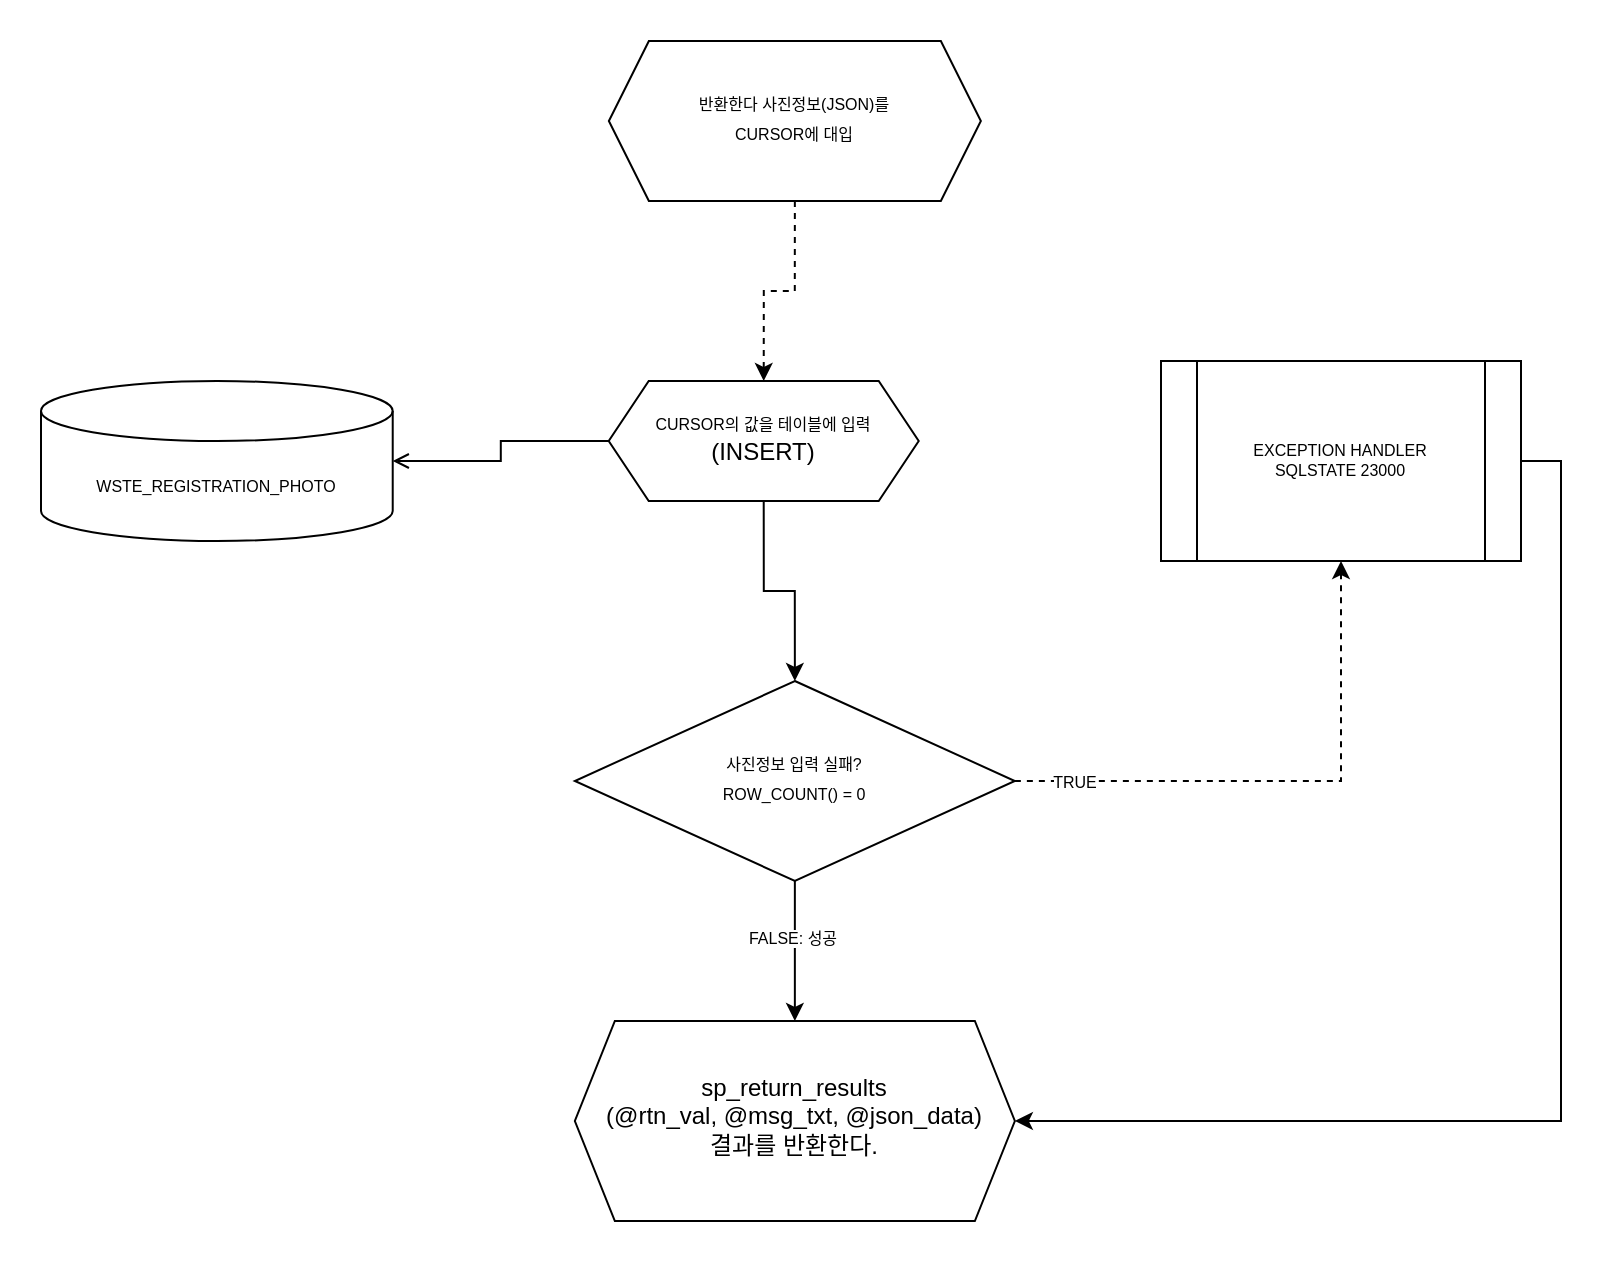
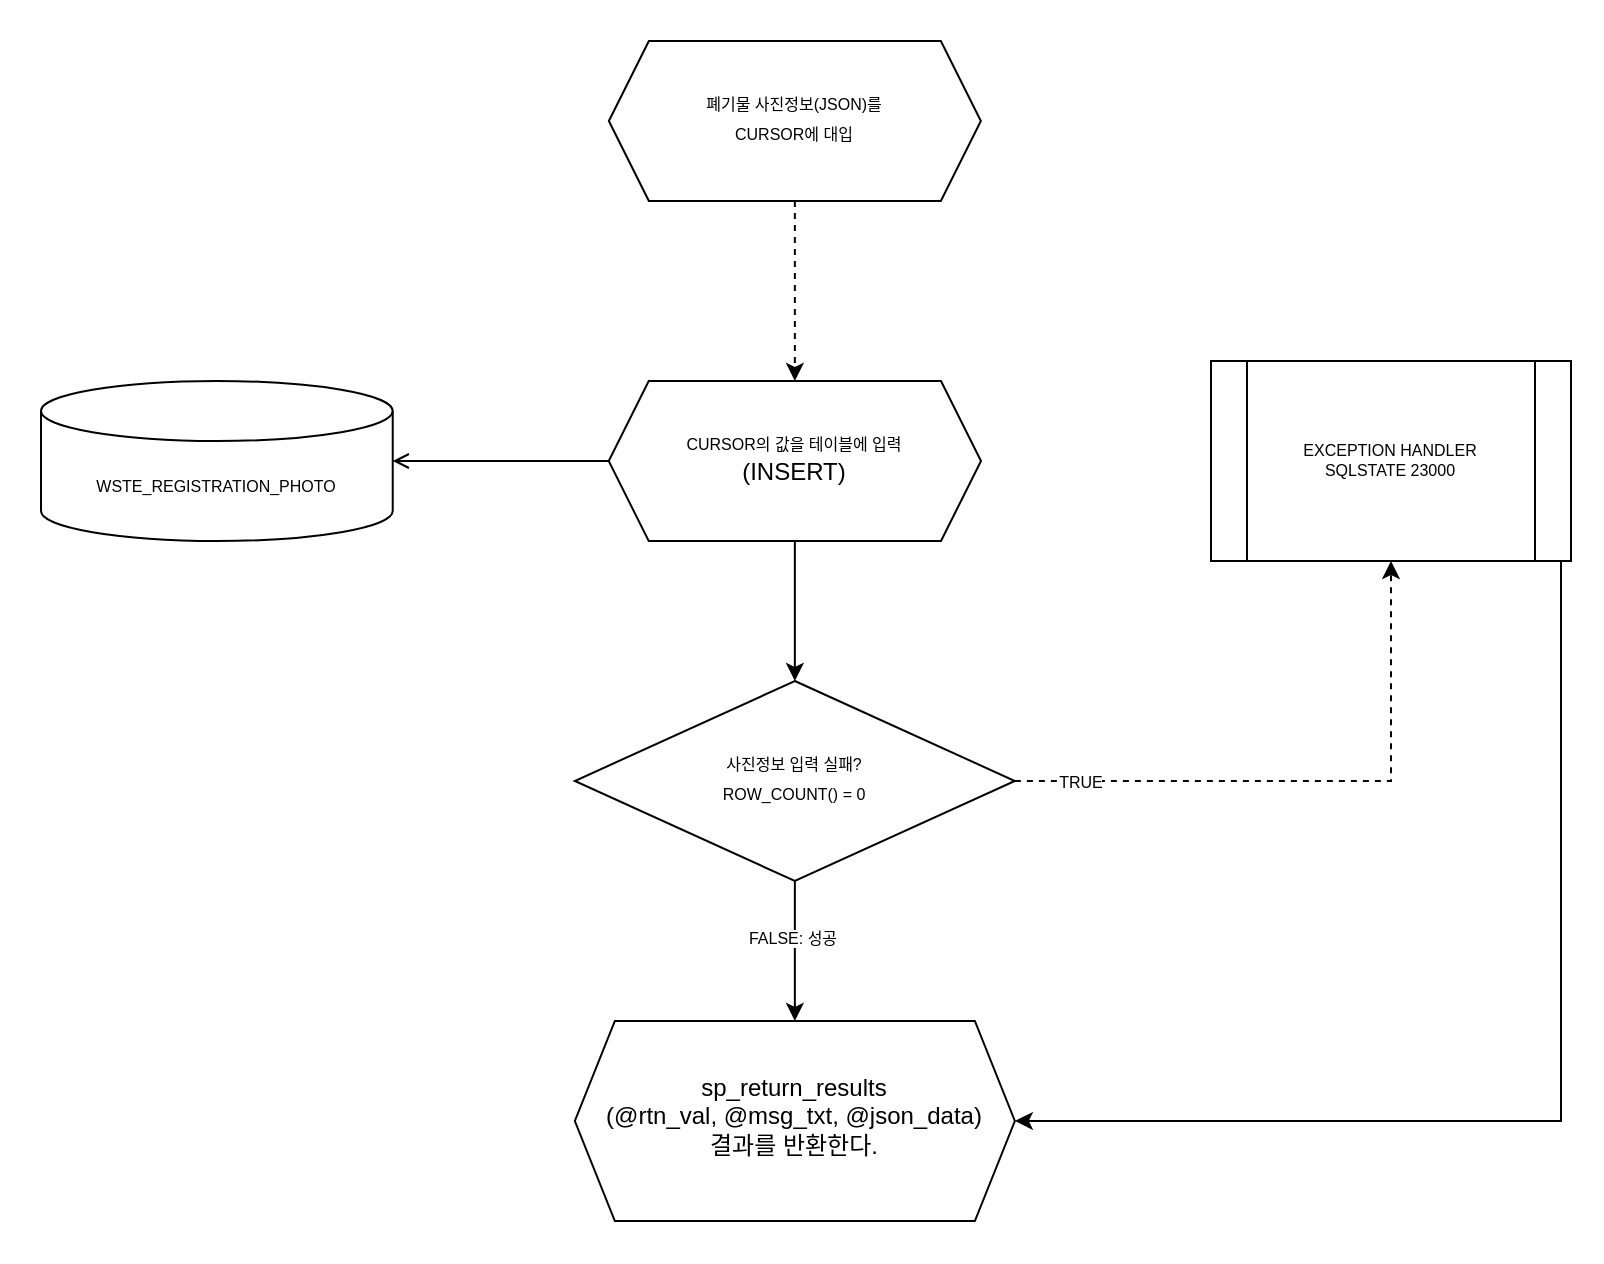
(795, 117) -> (795, 117)
(764, 441) -> (795, 461)
(1341, 461) -> (1391, 461)
